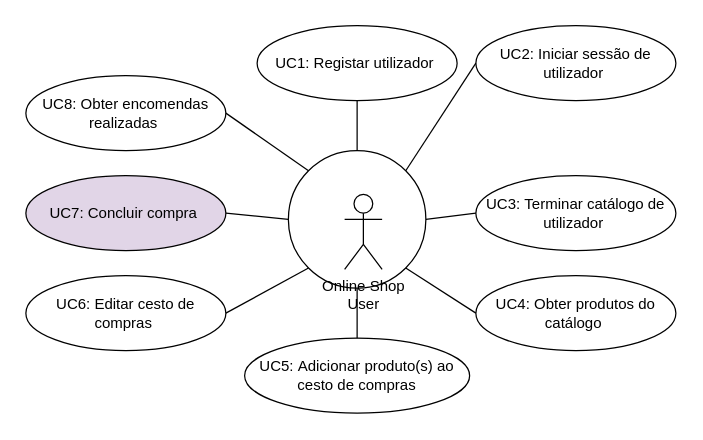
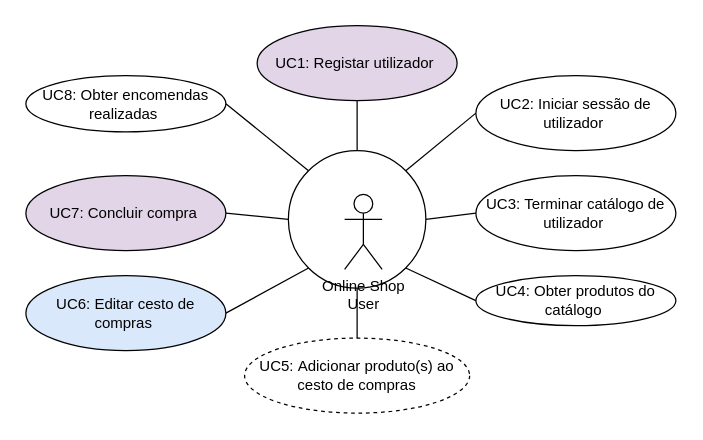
(357, 63) -> (357, 63)
(576, 63) -> (576, 113)
(126, 113) -> (126, 104)
(126, 313) -> (126, 313)
(576, 313) -> (576, 301)
(357, 376) -> (357, 376)
